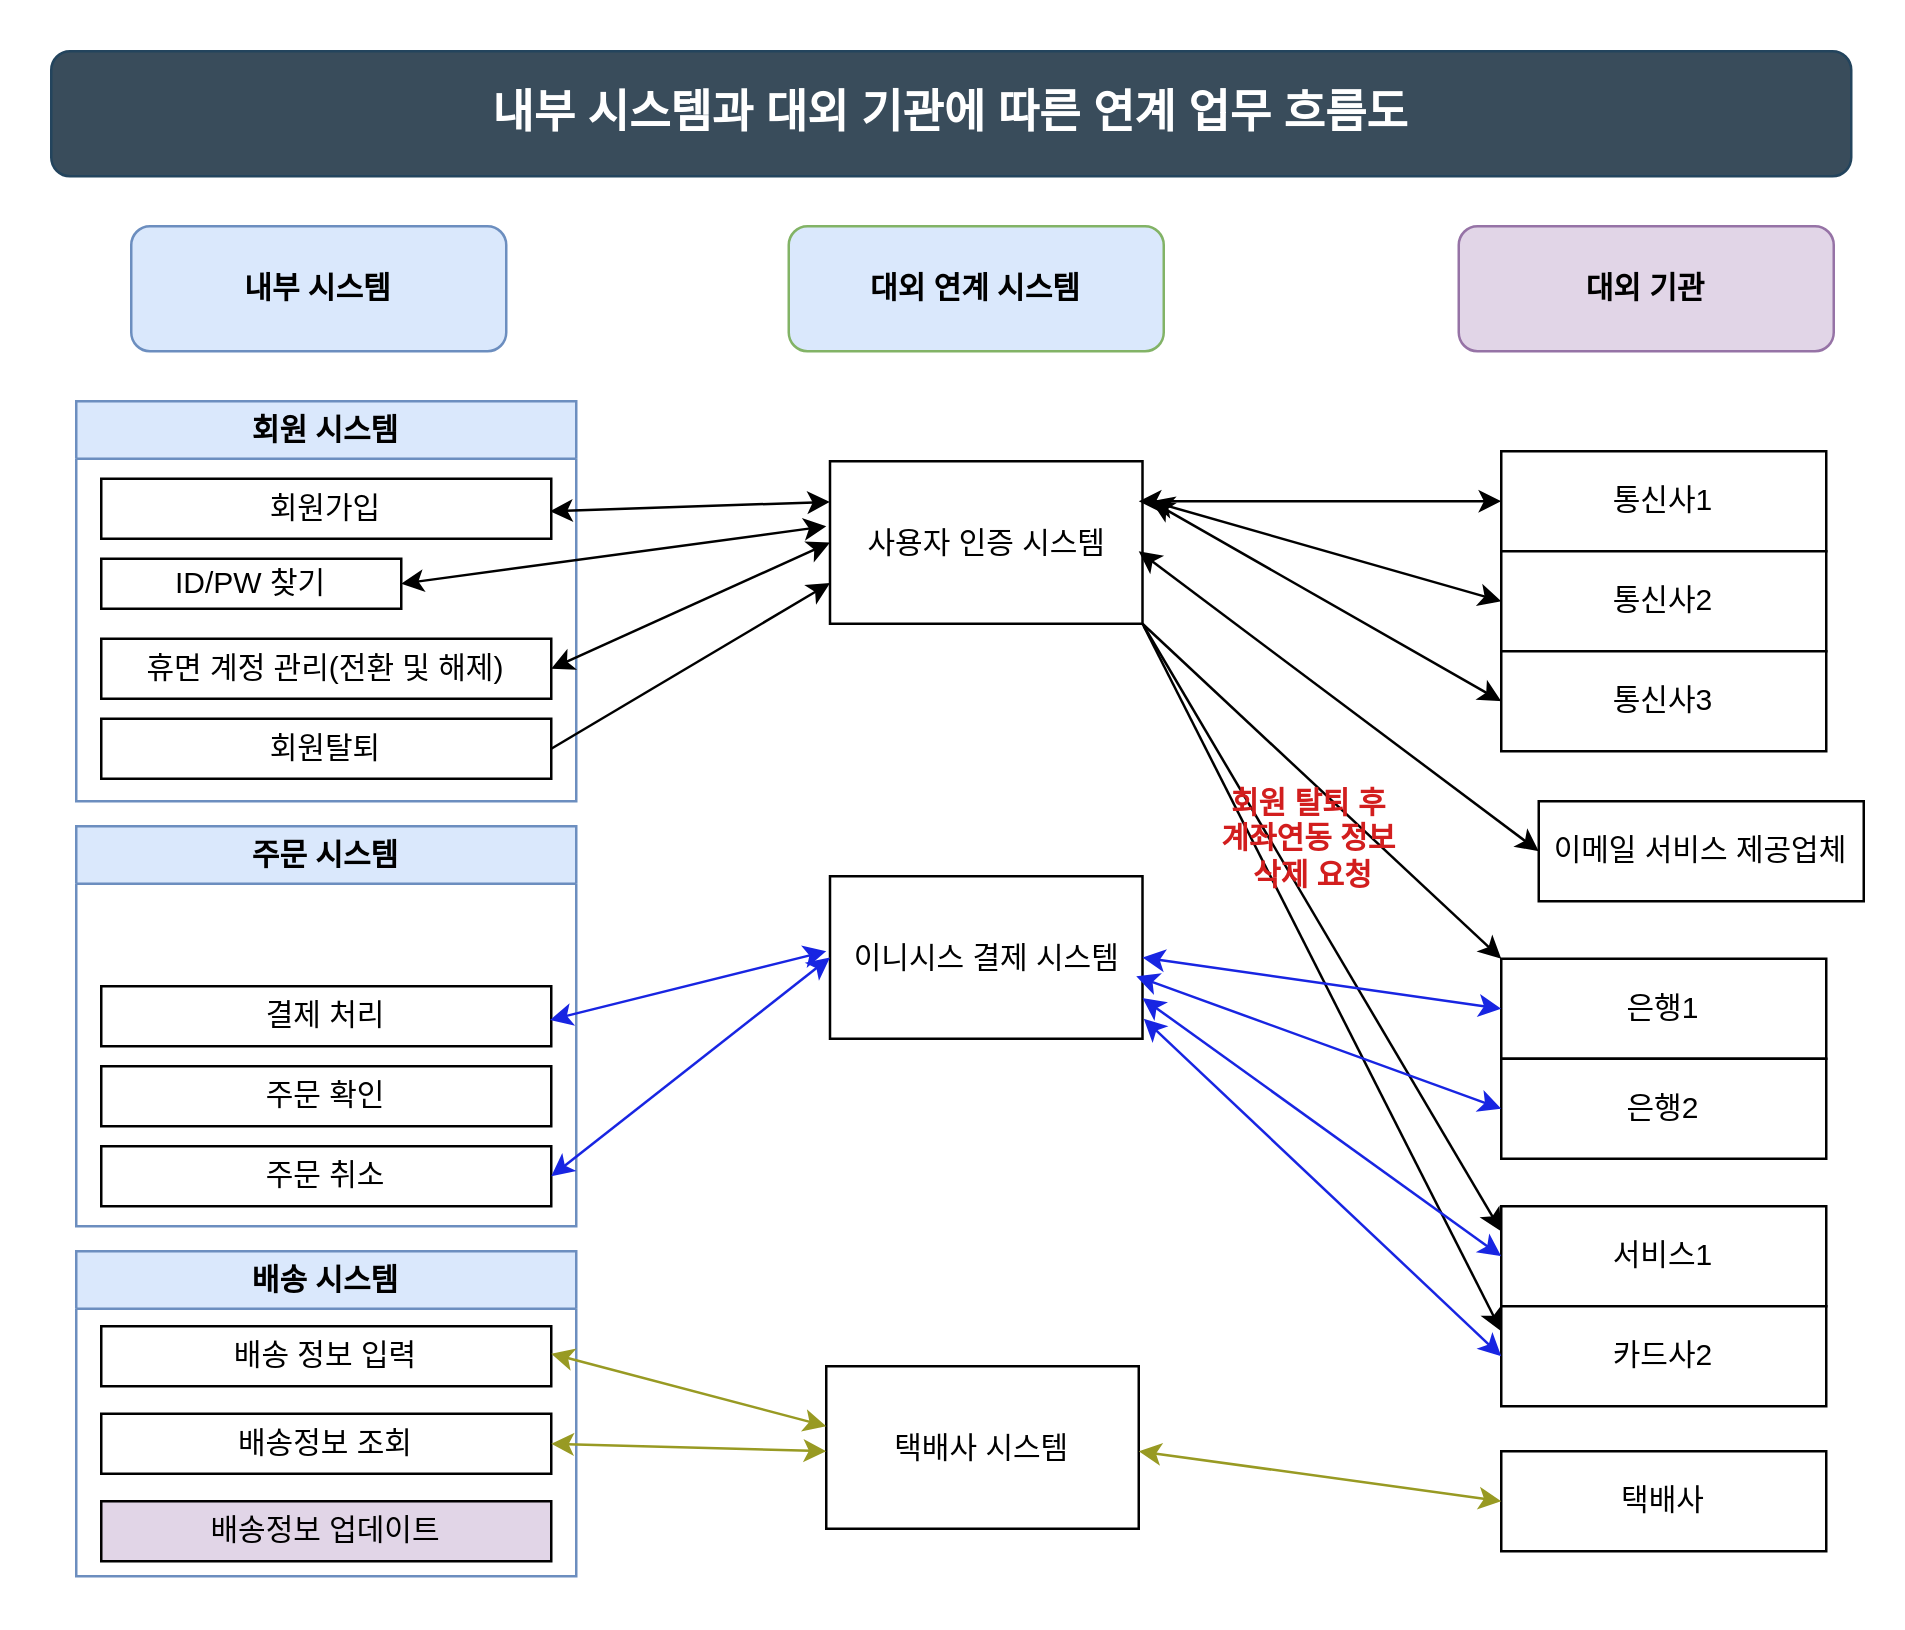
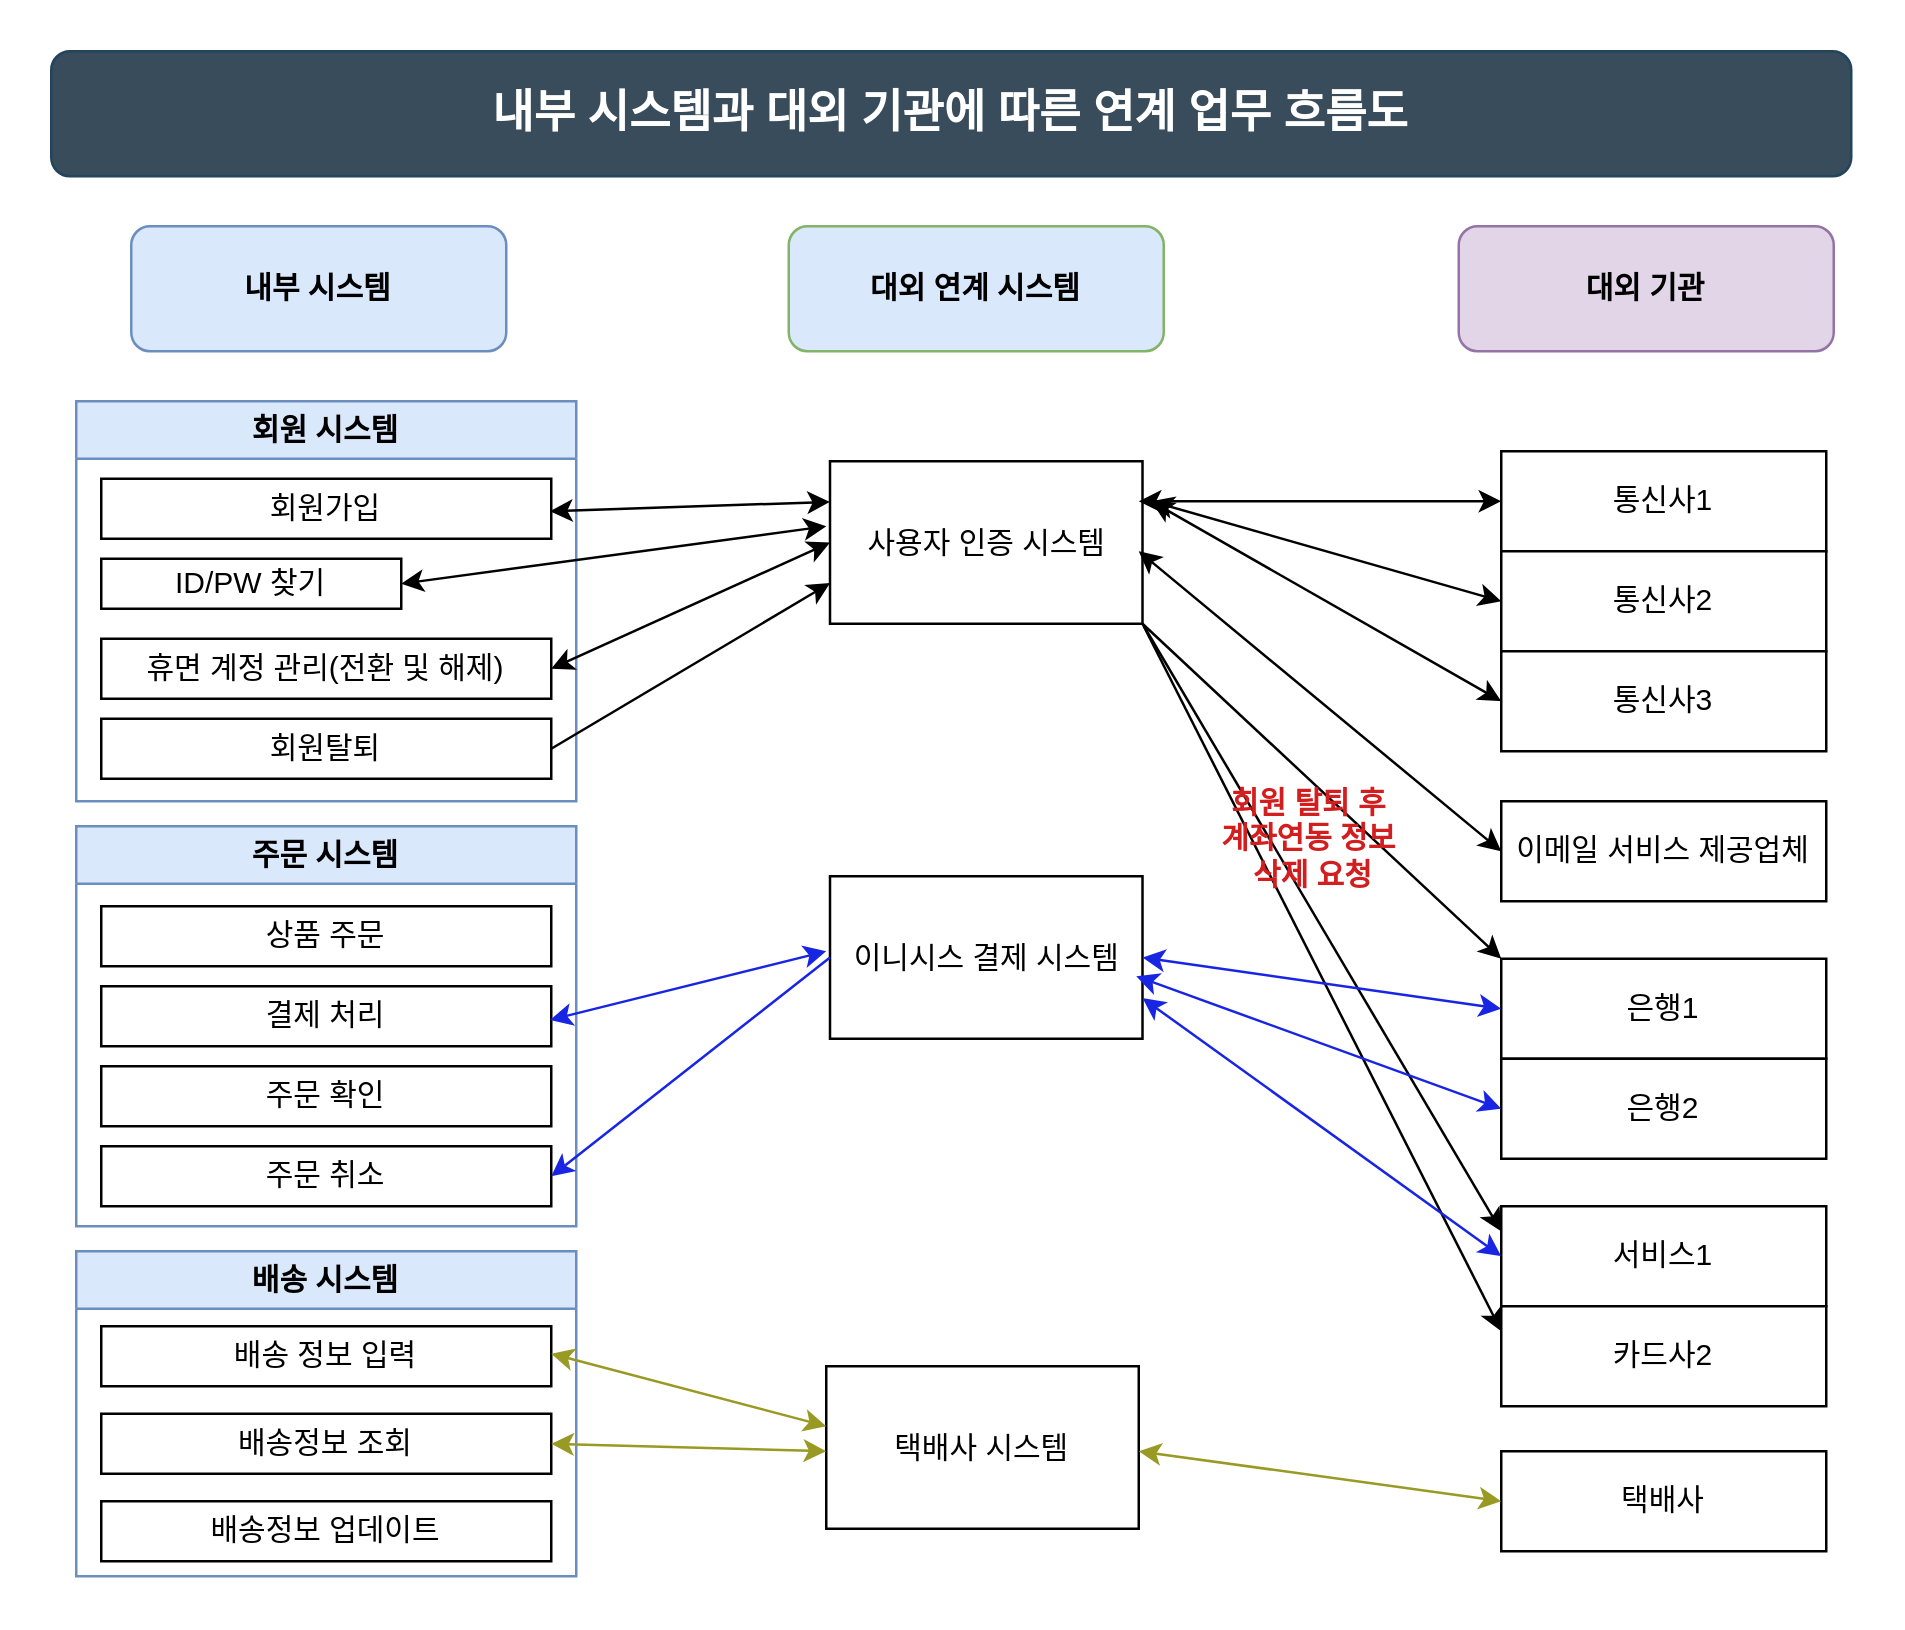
(1701, 851) -> (1664, 851)
none -> (326, 936)
(816, 969) -> (822, 964)
(1322, 1187) -> none
(326, 1531) -> (326, 1531)
